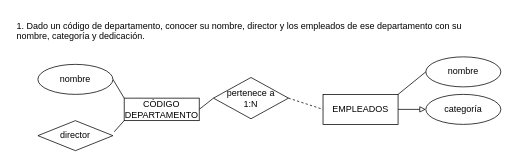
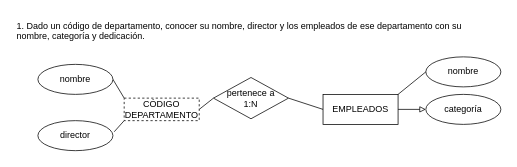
(306, 104) -> (306, 104)
(162, 109) -> (162, 109)
(75, 135) -> (75, 135)
